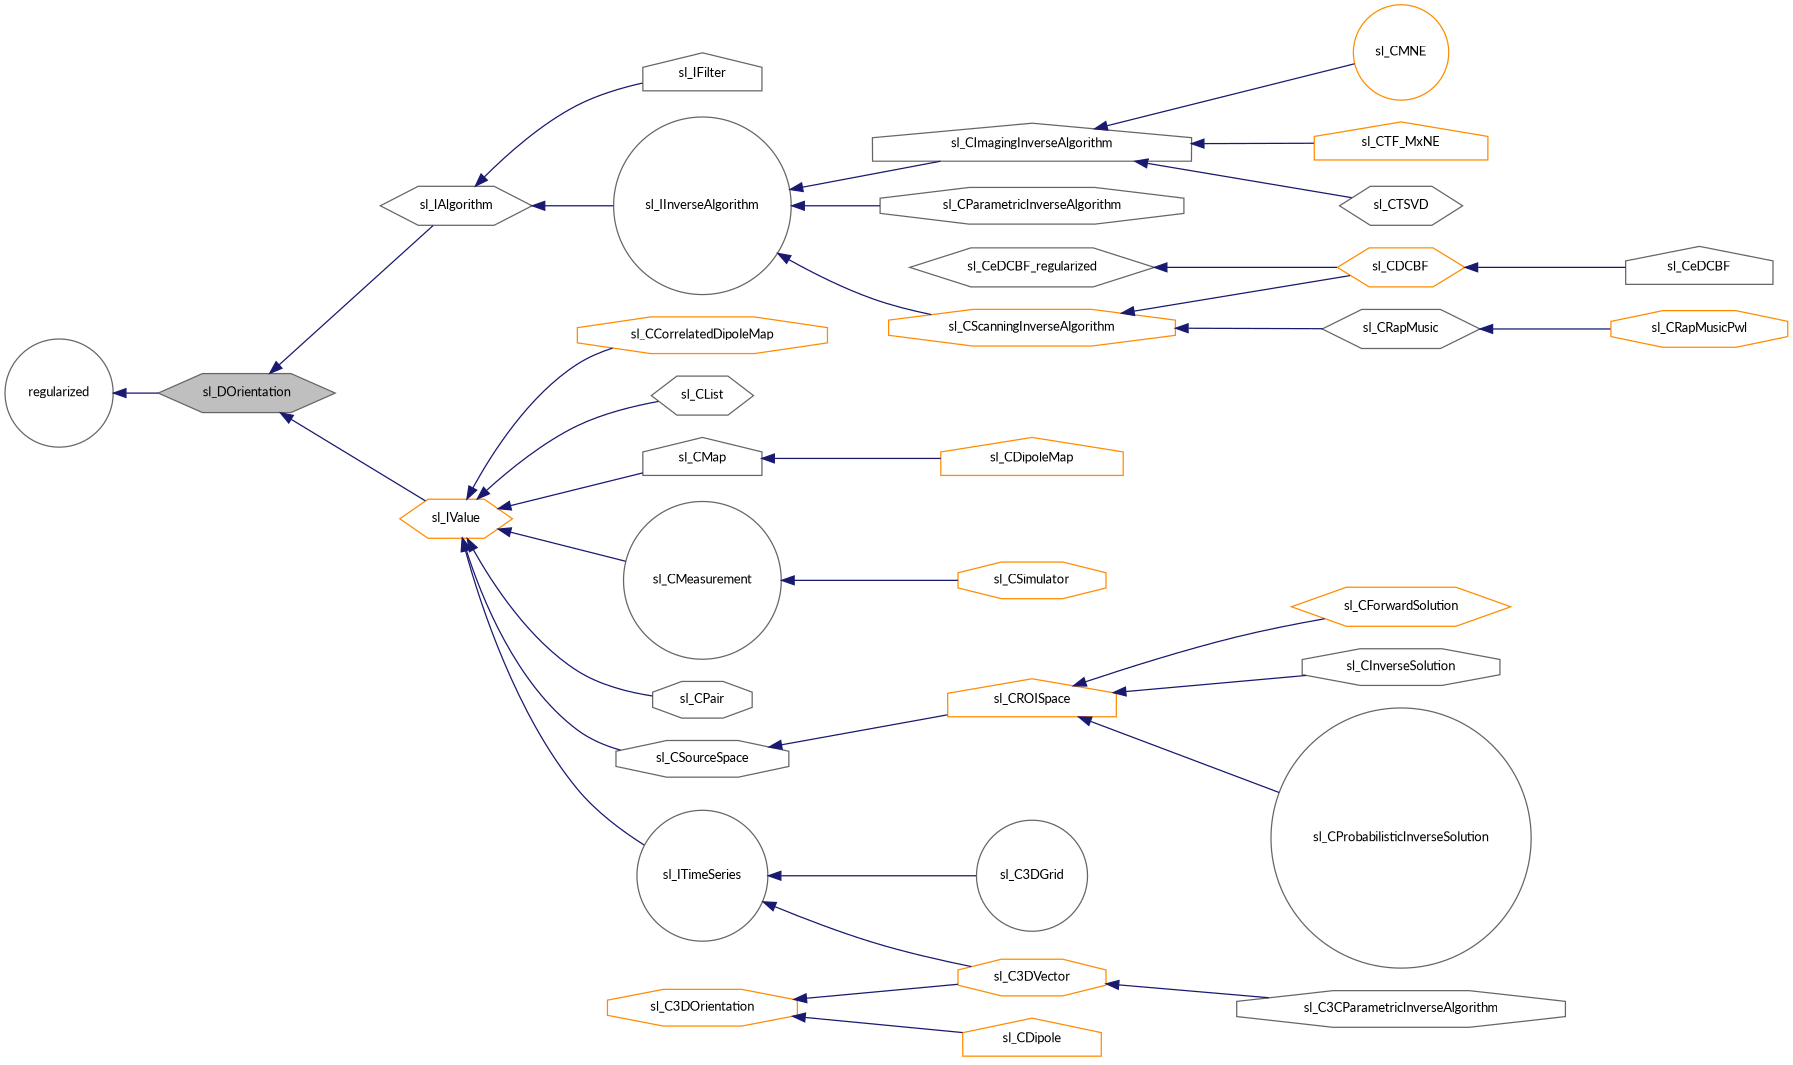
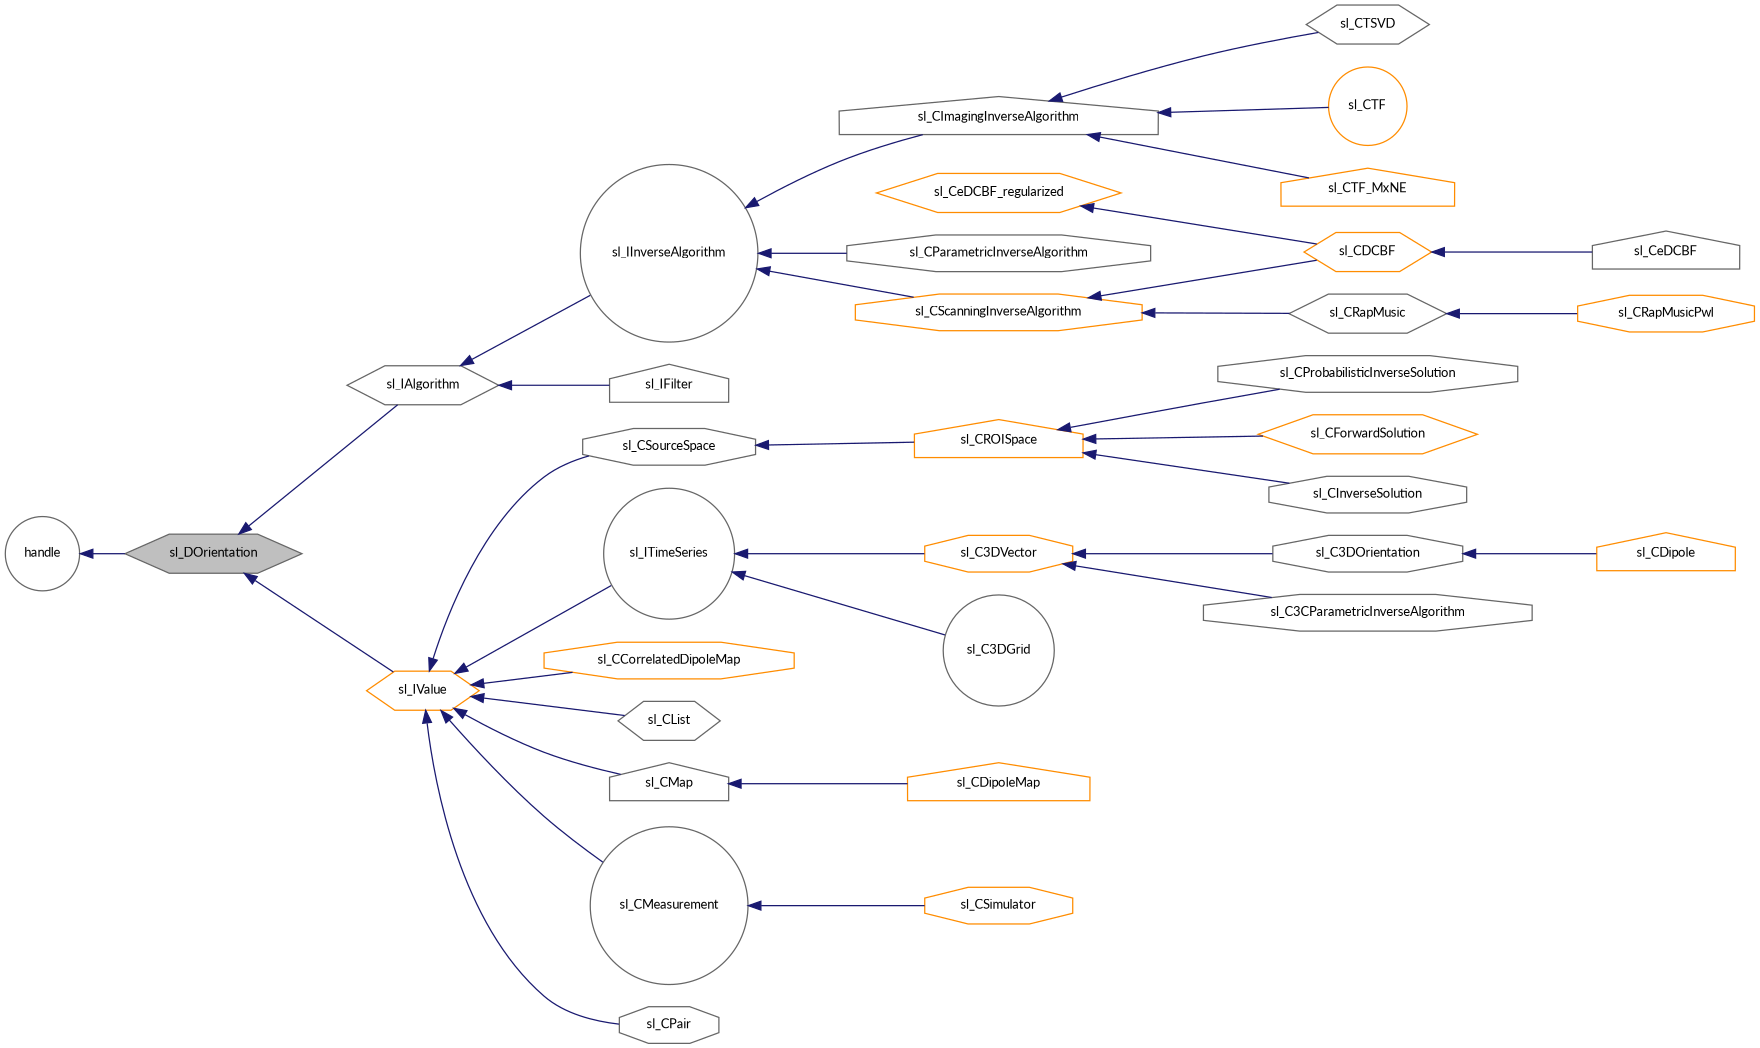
(1401, 52) -> (1368, 106)
(1032, 267) -> (999, 193)
(59, 393) -> (42, 554)
(1401, 838) -> (1368, 374)
(882, 991) -> (1179, 554)
(702, 1008) -> (1368, 554)
